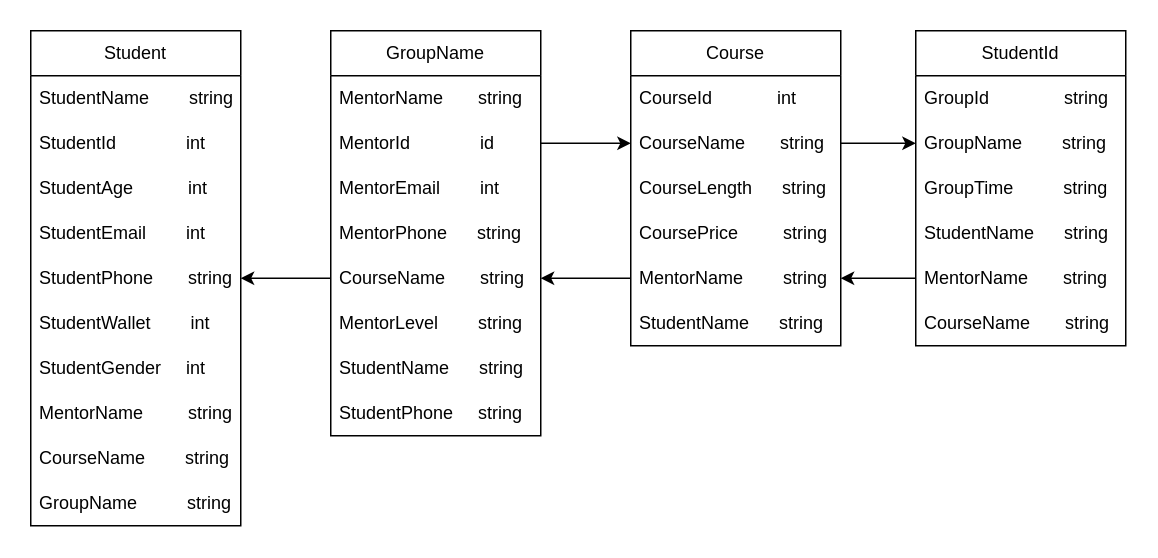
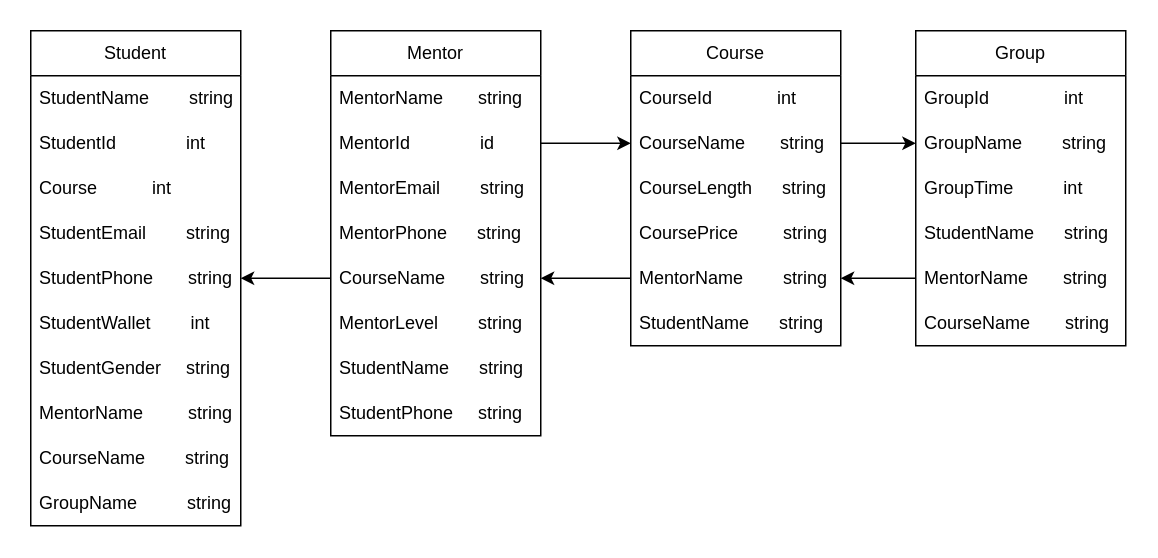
(436, 53) -> (436, 53)
(1021, 53) -> (1021, 53)
(1022, 98) -> (1022, 98)
(137, 188) -> (127, 188)
(434, 188) -> (437, 188)
(1022, 188) -> (1019, 188)
(137, 233) -> (137, 233)
(137, 368) -> (137, 368)
